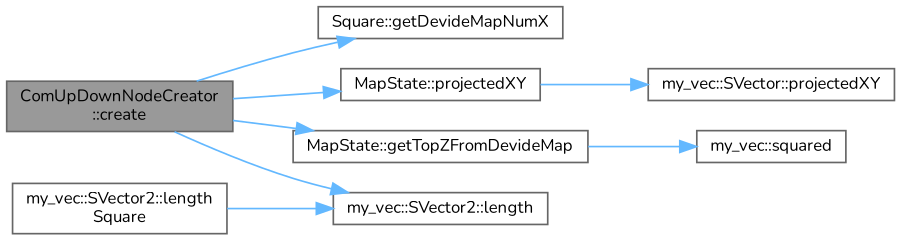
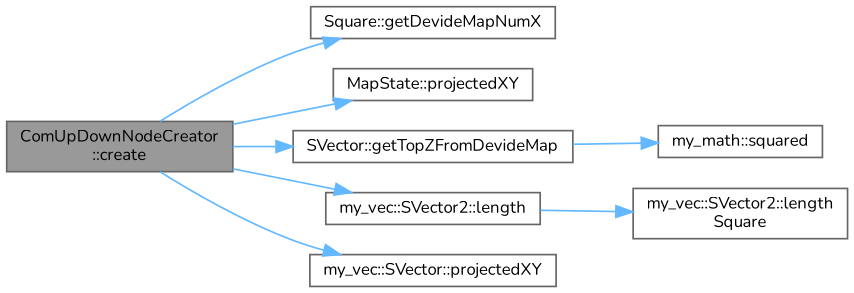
(586, 85) -> (239, 217)
(441, 147) -> (433, 147)
(771, 147) -> (740, 142)
(272, 209) -> (578, 211)
